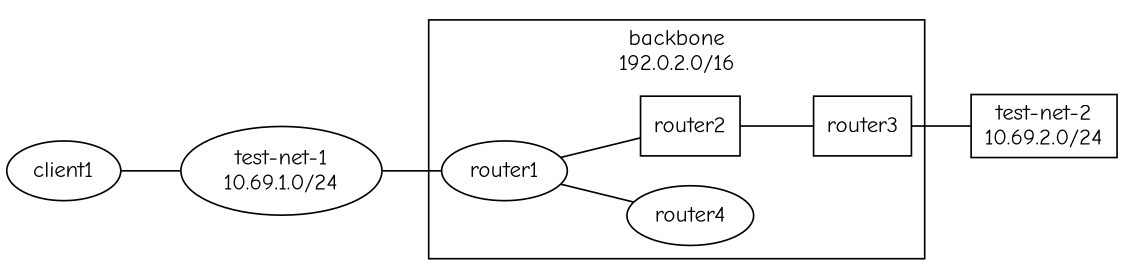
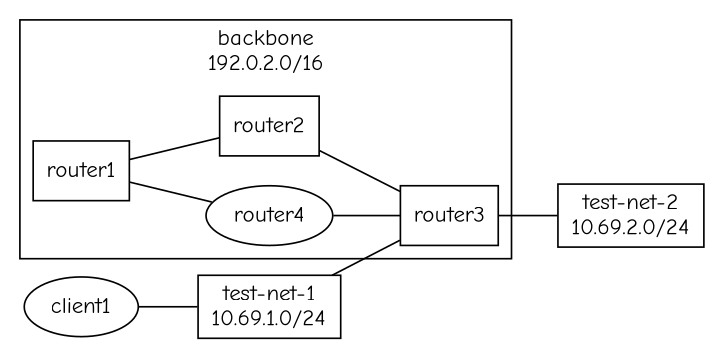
(281, 171) -> (269, 307)
(412, 171) -> (366, 258)
(504, 171) -> (81, 171)
none -> (367, 216)
